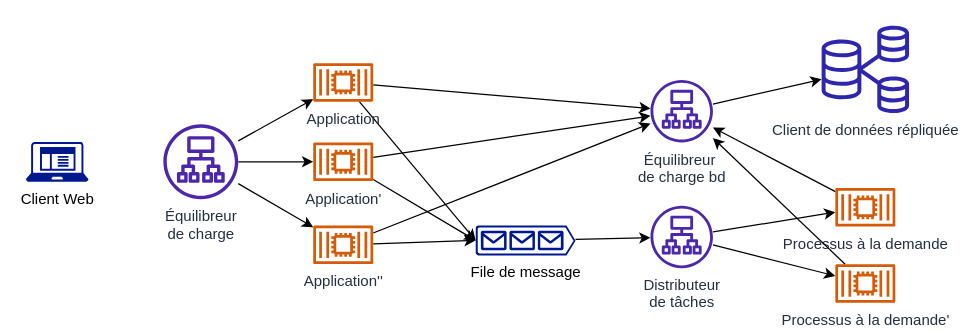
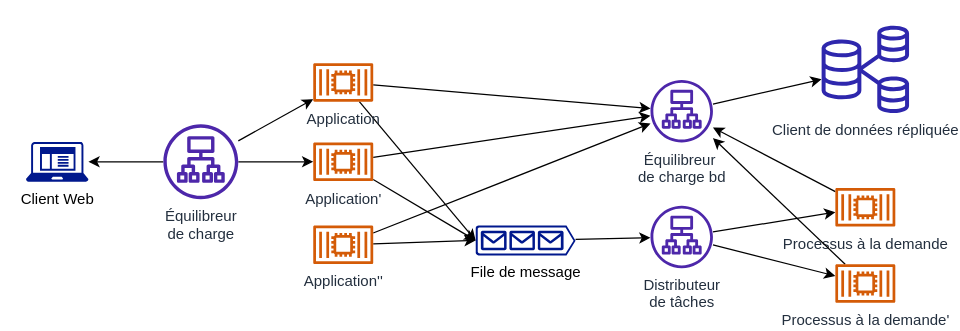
(272, 204) -> (130, 162)
